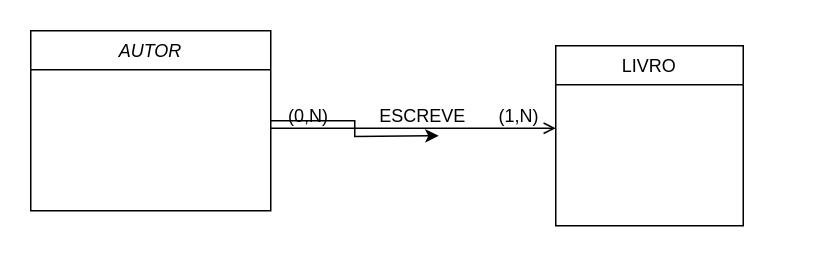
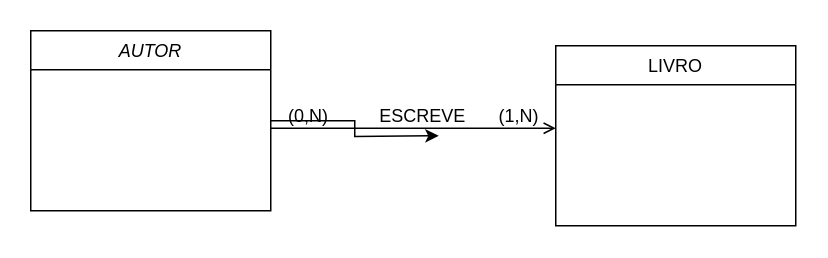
(650, 136) -> (676, 136)
